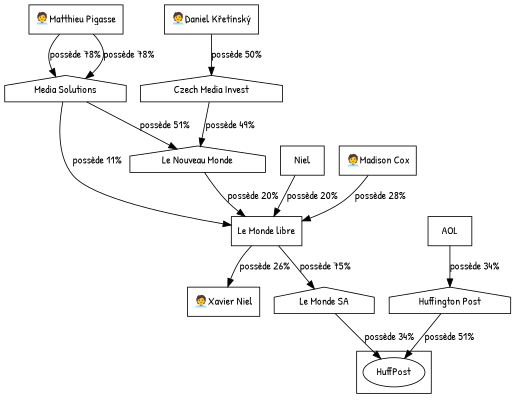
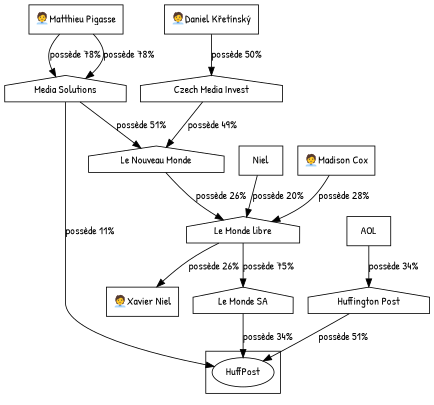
(109, 196) -> (65, 282)
(254, 196) -> (222, 196)
(267, 231) -> (243, 231)
